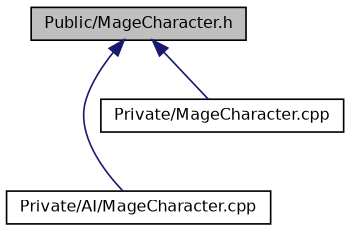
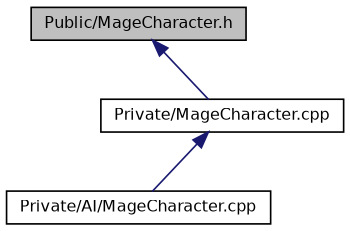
(84, 124) -> (175, 168)
